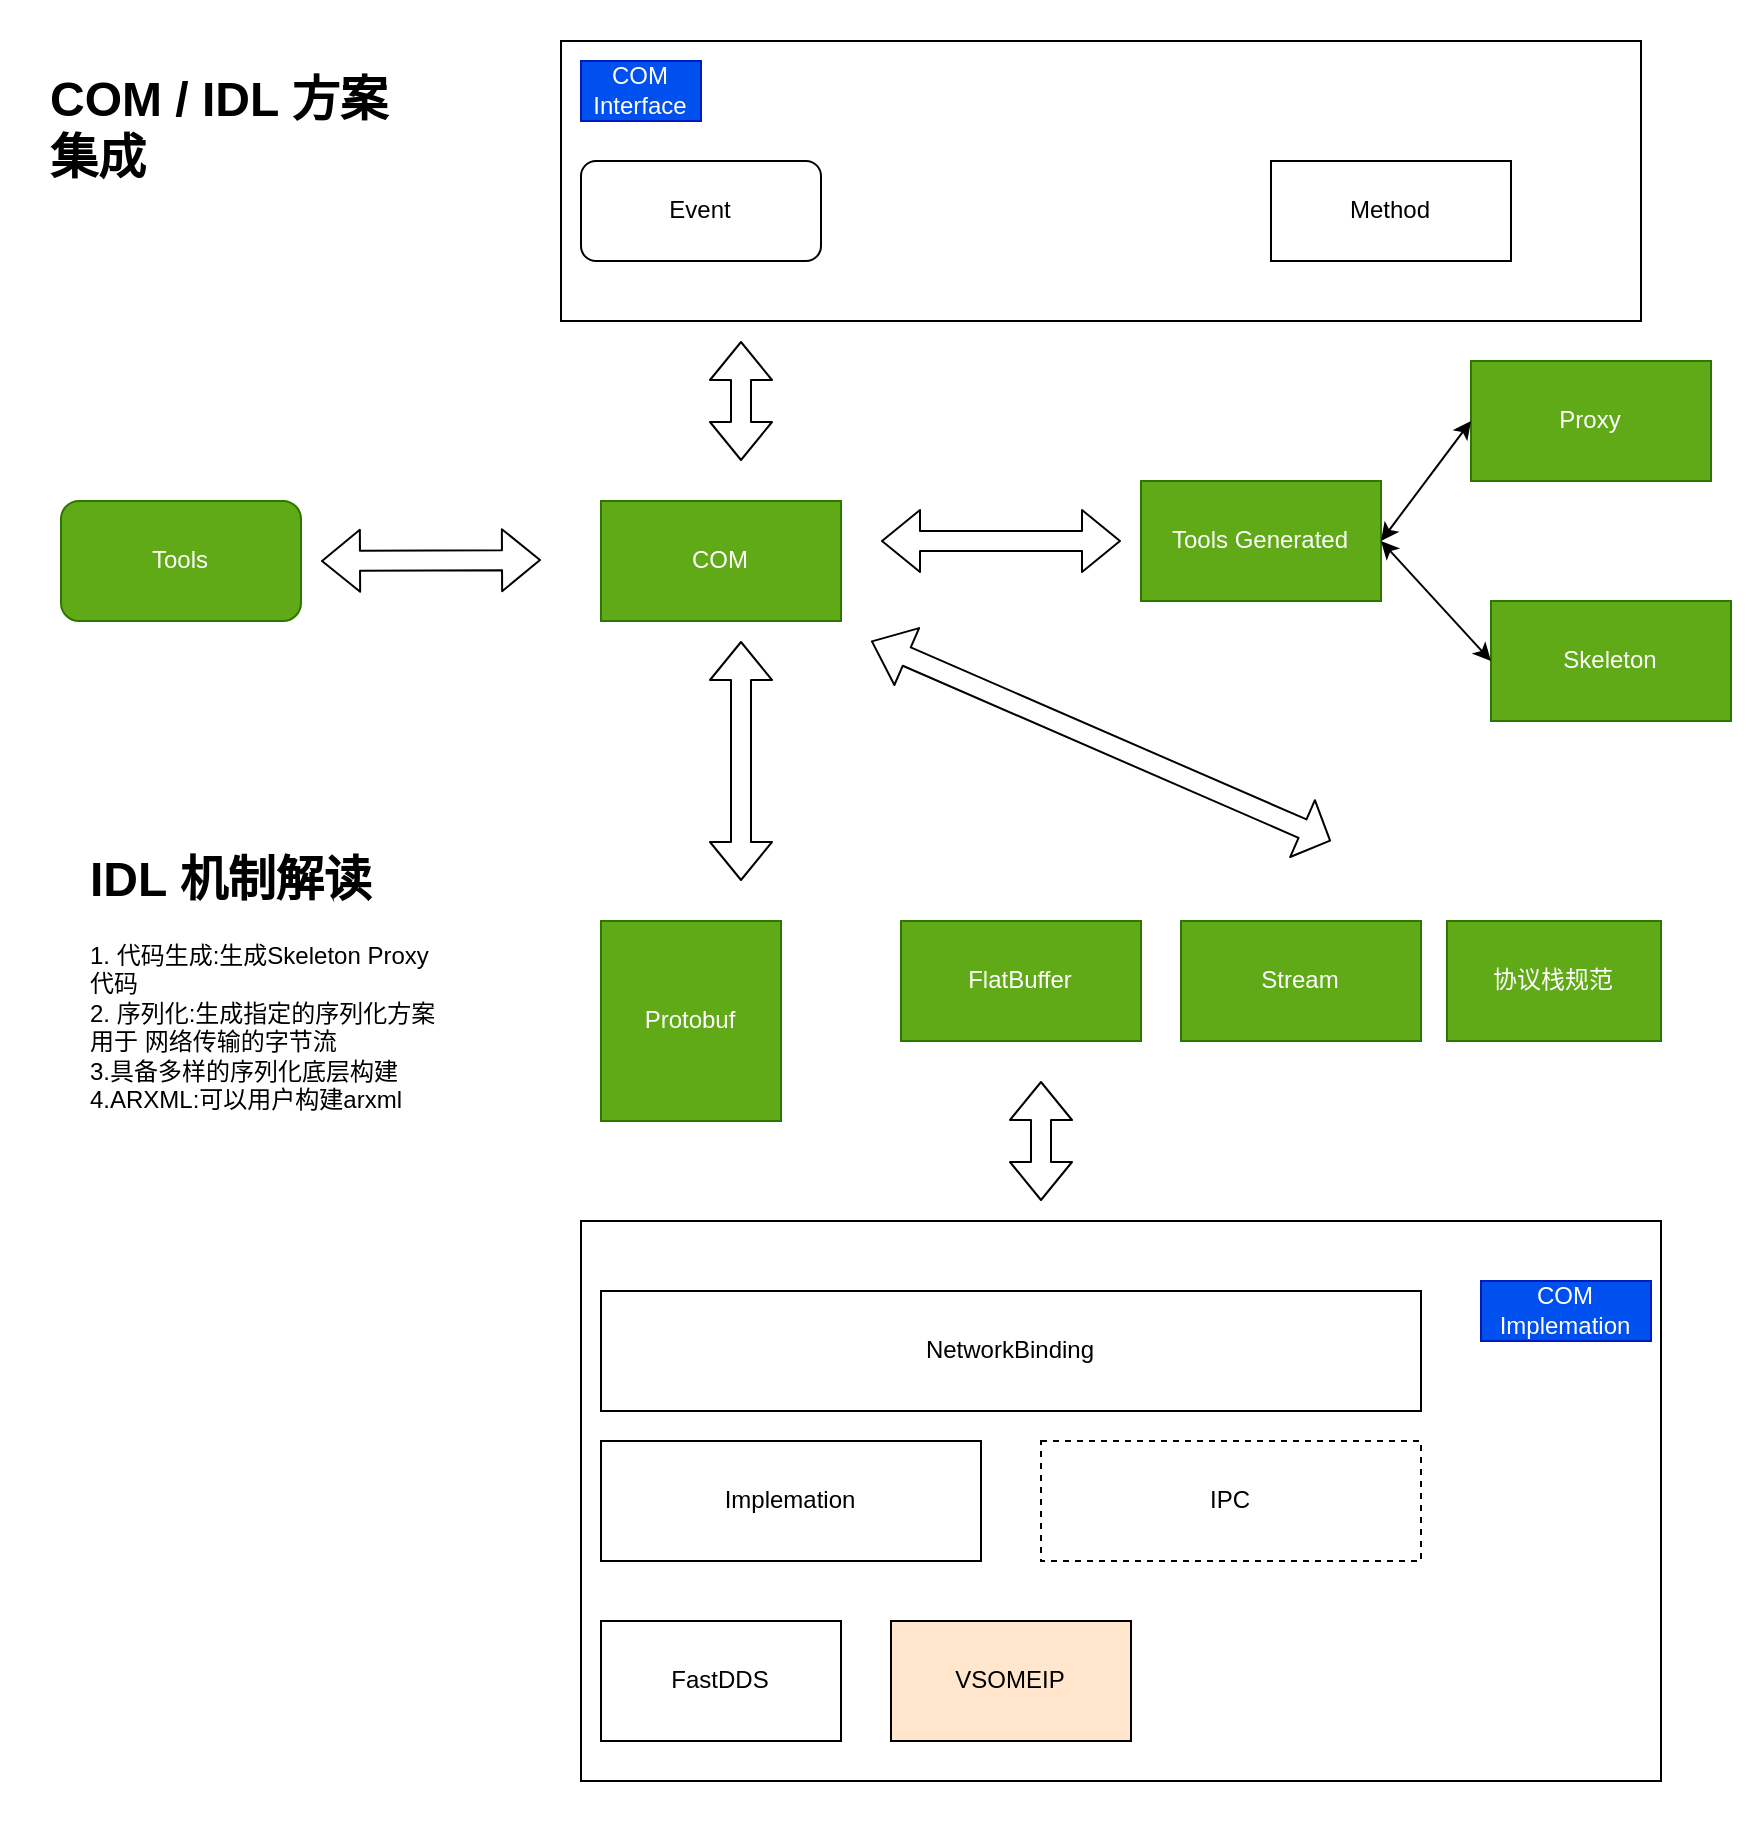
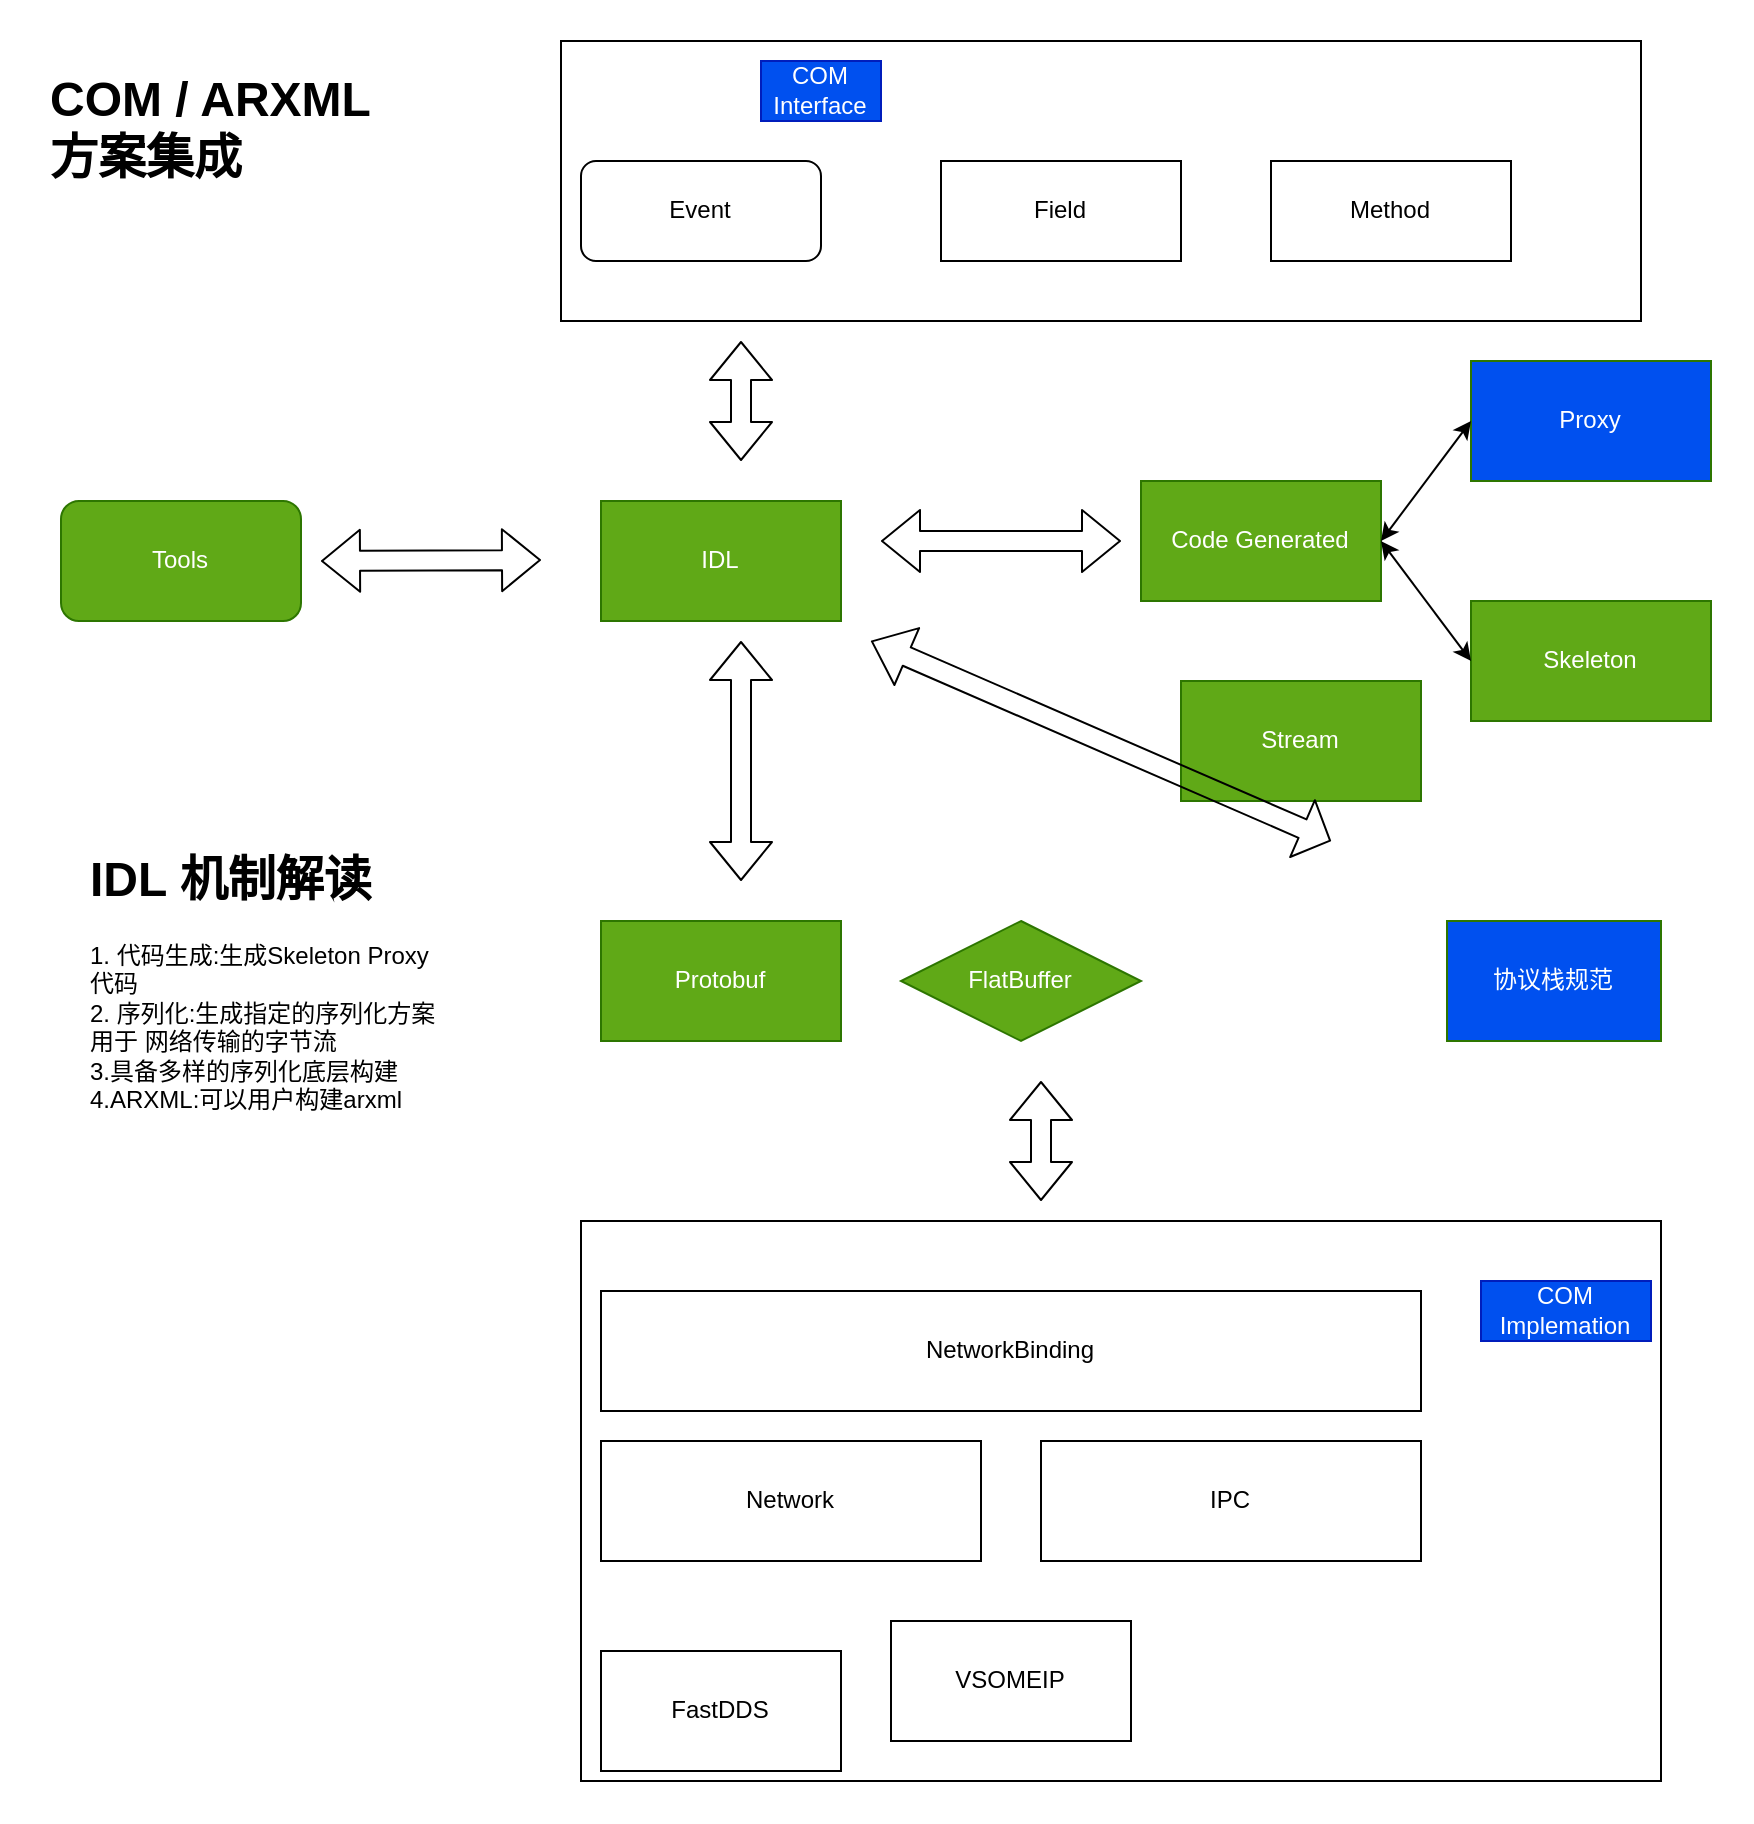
(157, 55) -> (170, 55)
(641, 91) -> (821, 91)
none -> (1061, 211)
(1591, 421) -> (1591, 421)
(1261, 541) -> (1261, 541)
(721, 561) -> (721, 561)
(1611, 661) -> (1591, 661)
(1021, 981) -> (1021, 981)
(1301, 981) -> (1301, 741)
(1554, 981) -> (1554, 981)
(691, 1021) -> (721, 981)
(791, 1501) -> (791, 1501)
(1231, 1501) -> (1231, 1501)
(721, 1681) -> (721, 1711)
(1011, 1681) -> (1011, 1681)
